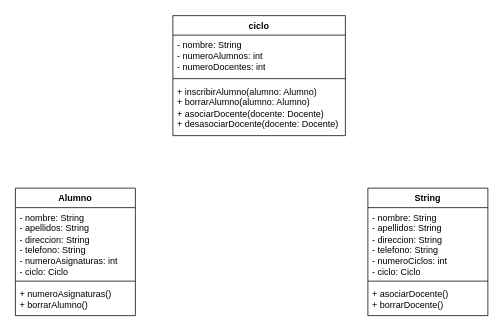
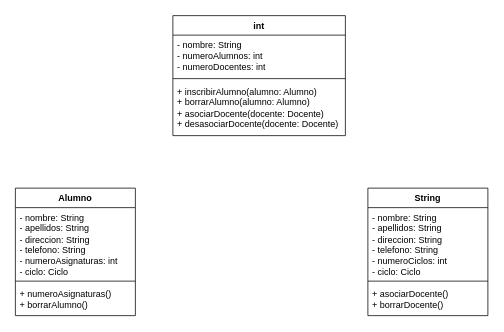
(259, 26) -> (259, 26)
